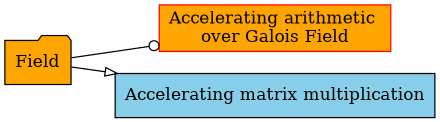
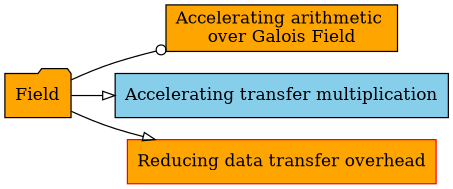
(275, 28) -> (282, 28)
(275, 96) -> (282, 96)
none -> (282, 162)
